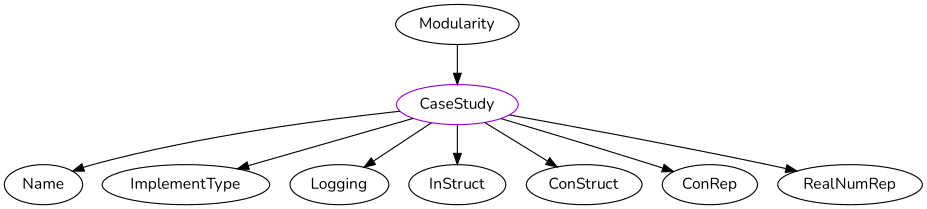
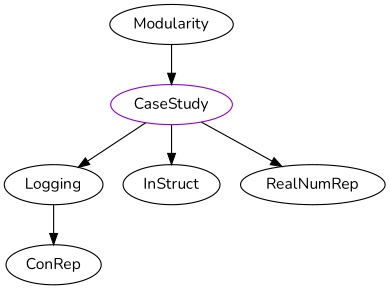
(582, 143) -> (54, 219)
(43, 185) -> none
(186, 185) -> none
(584, 185) -> none
